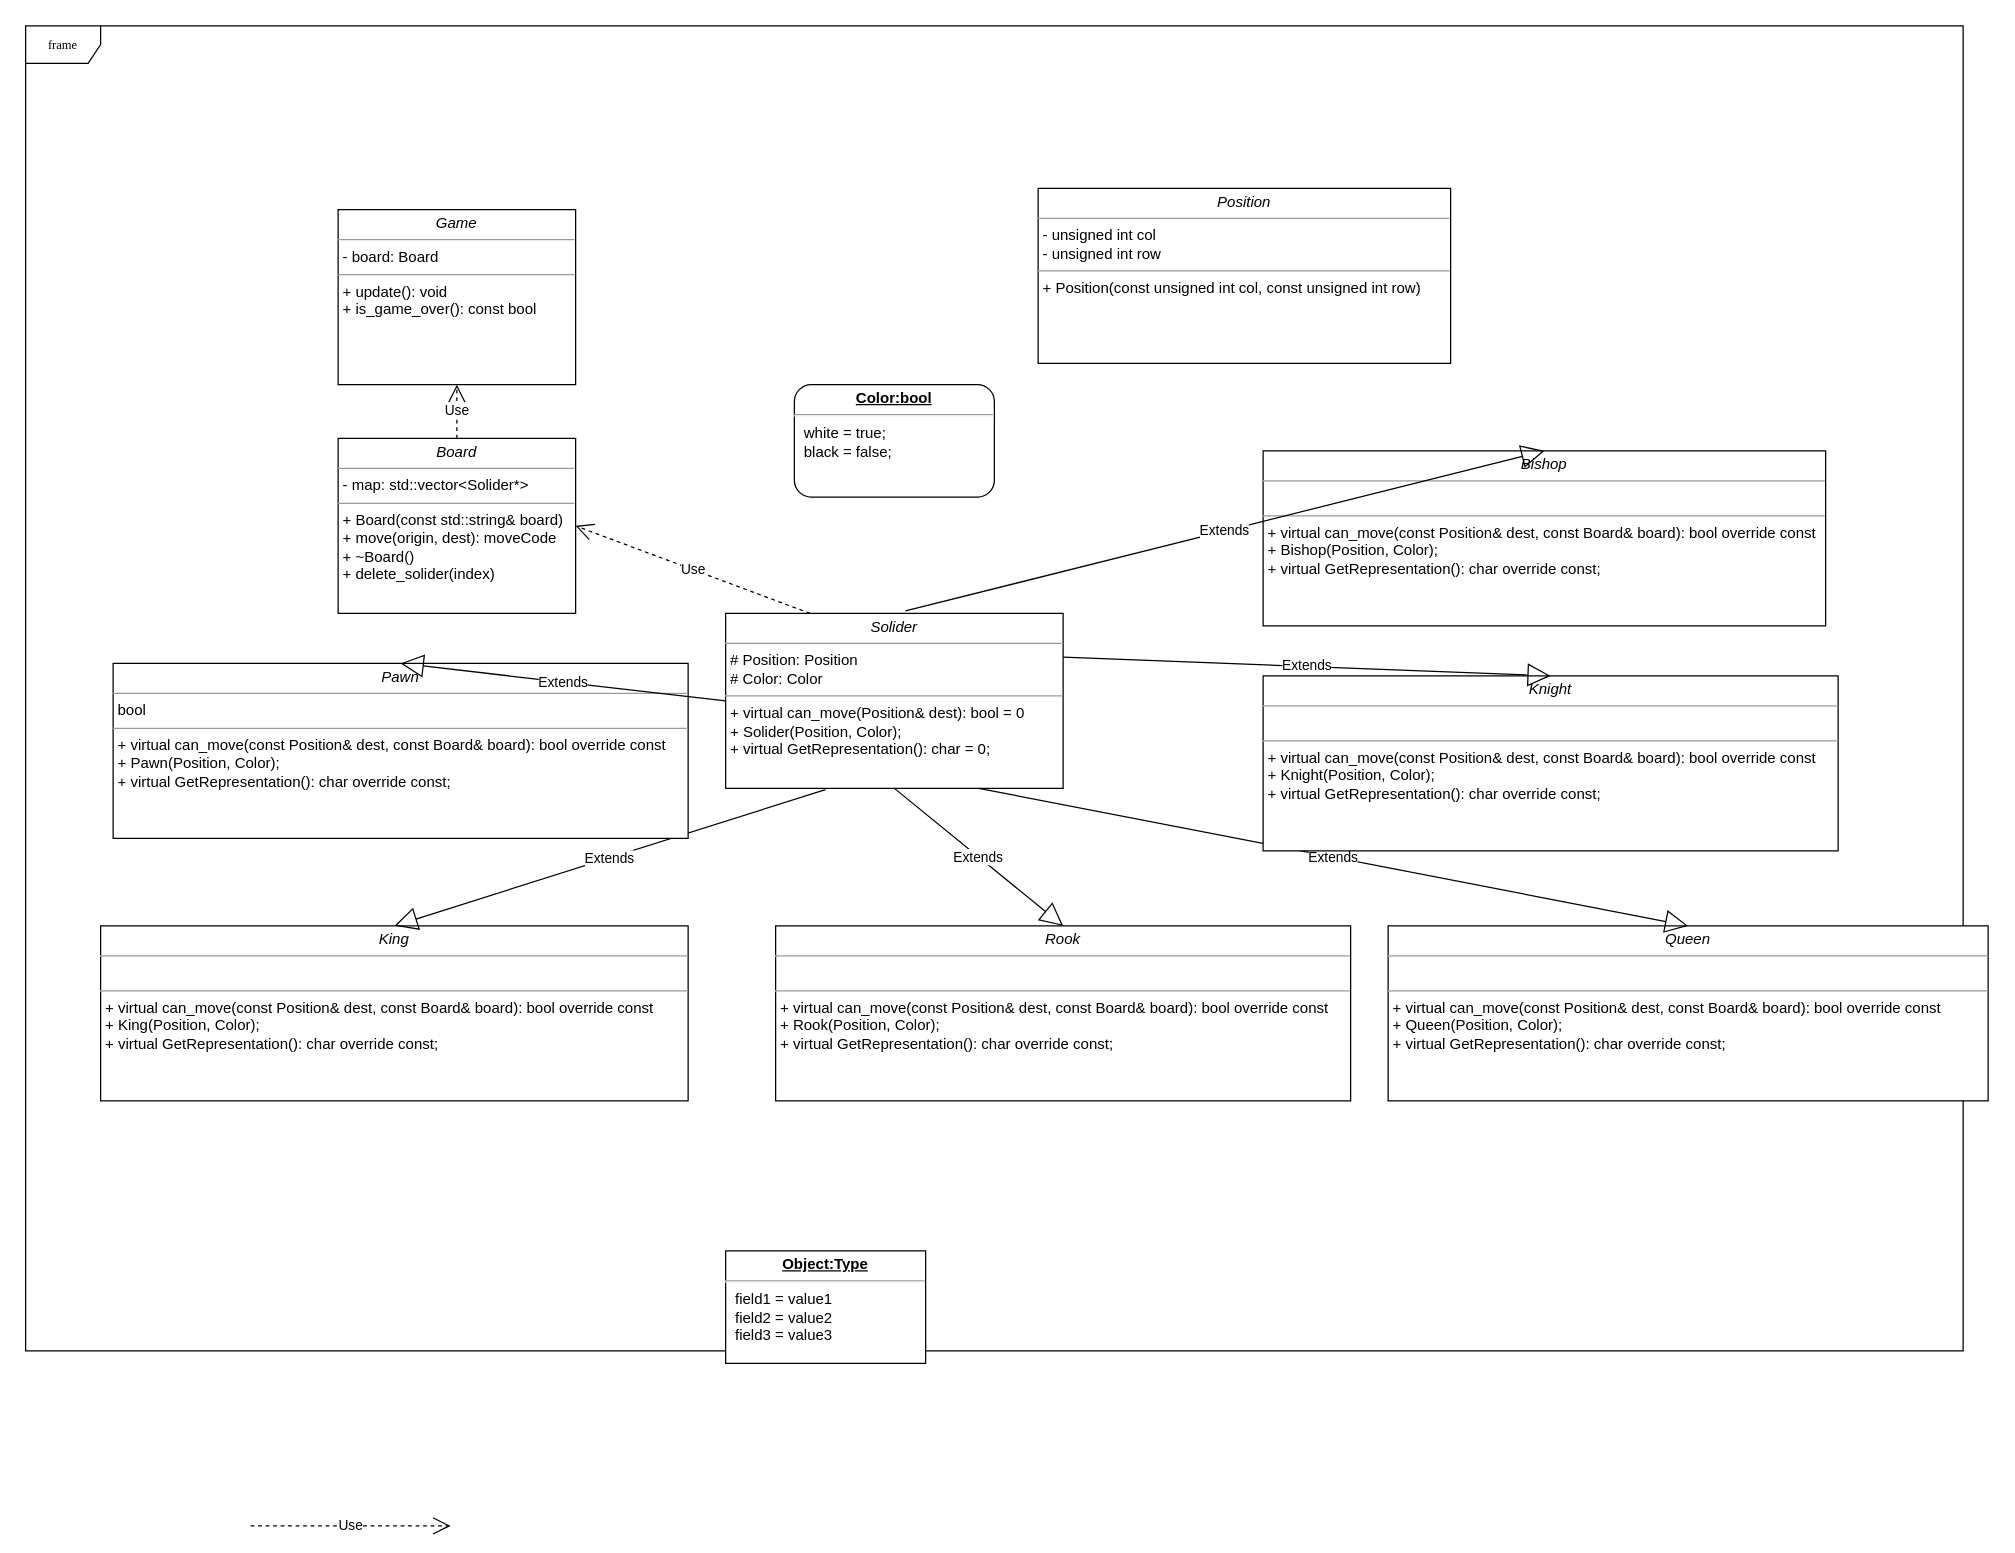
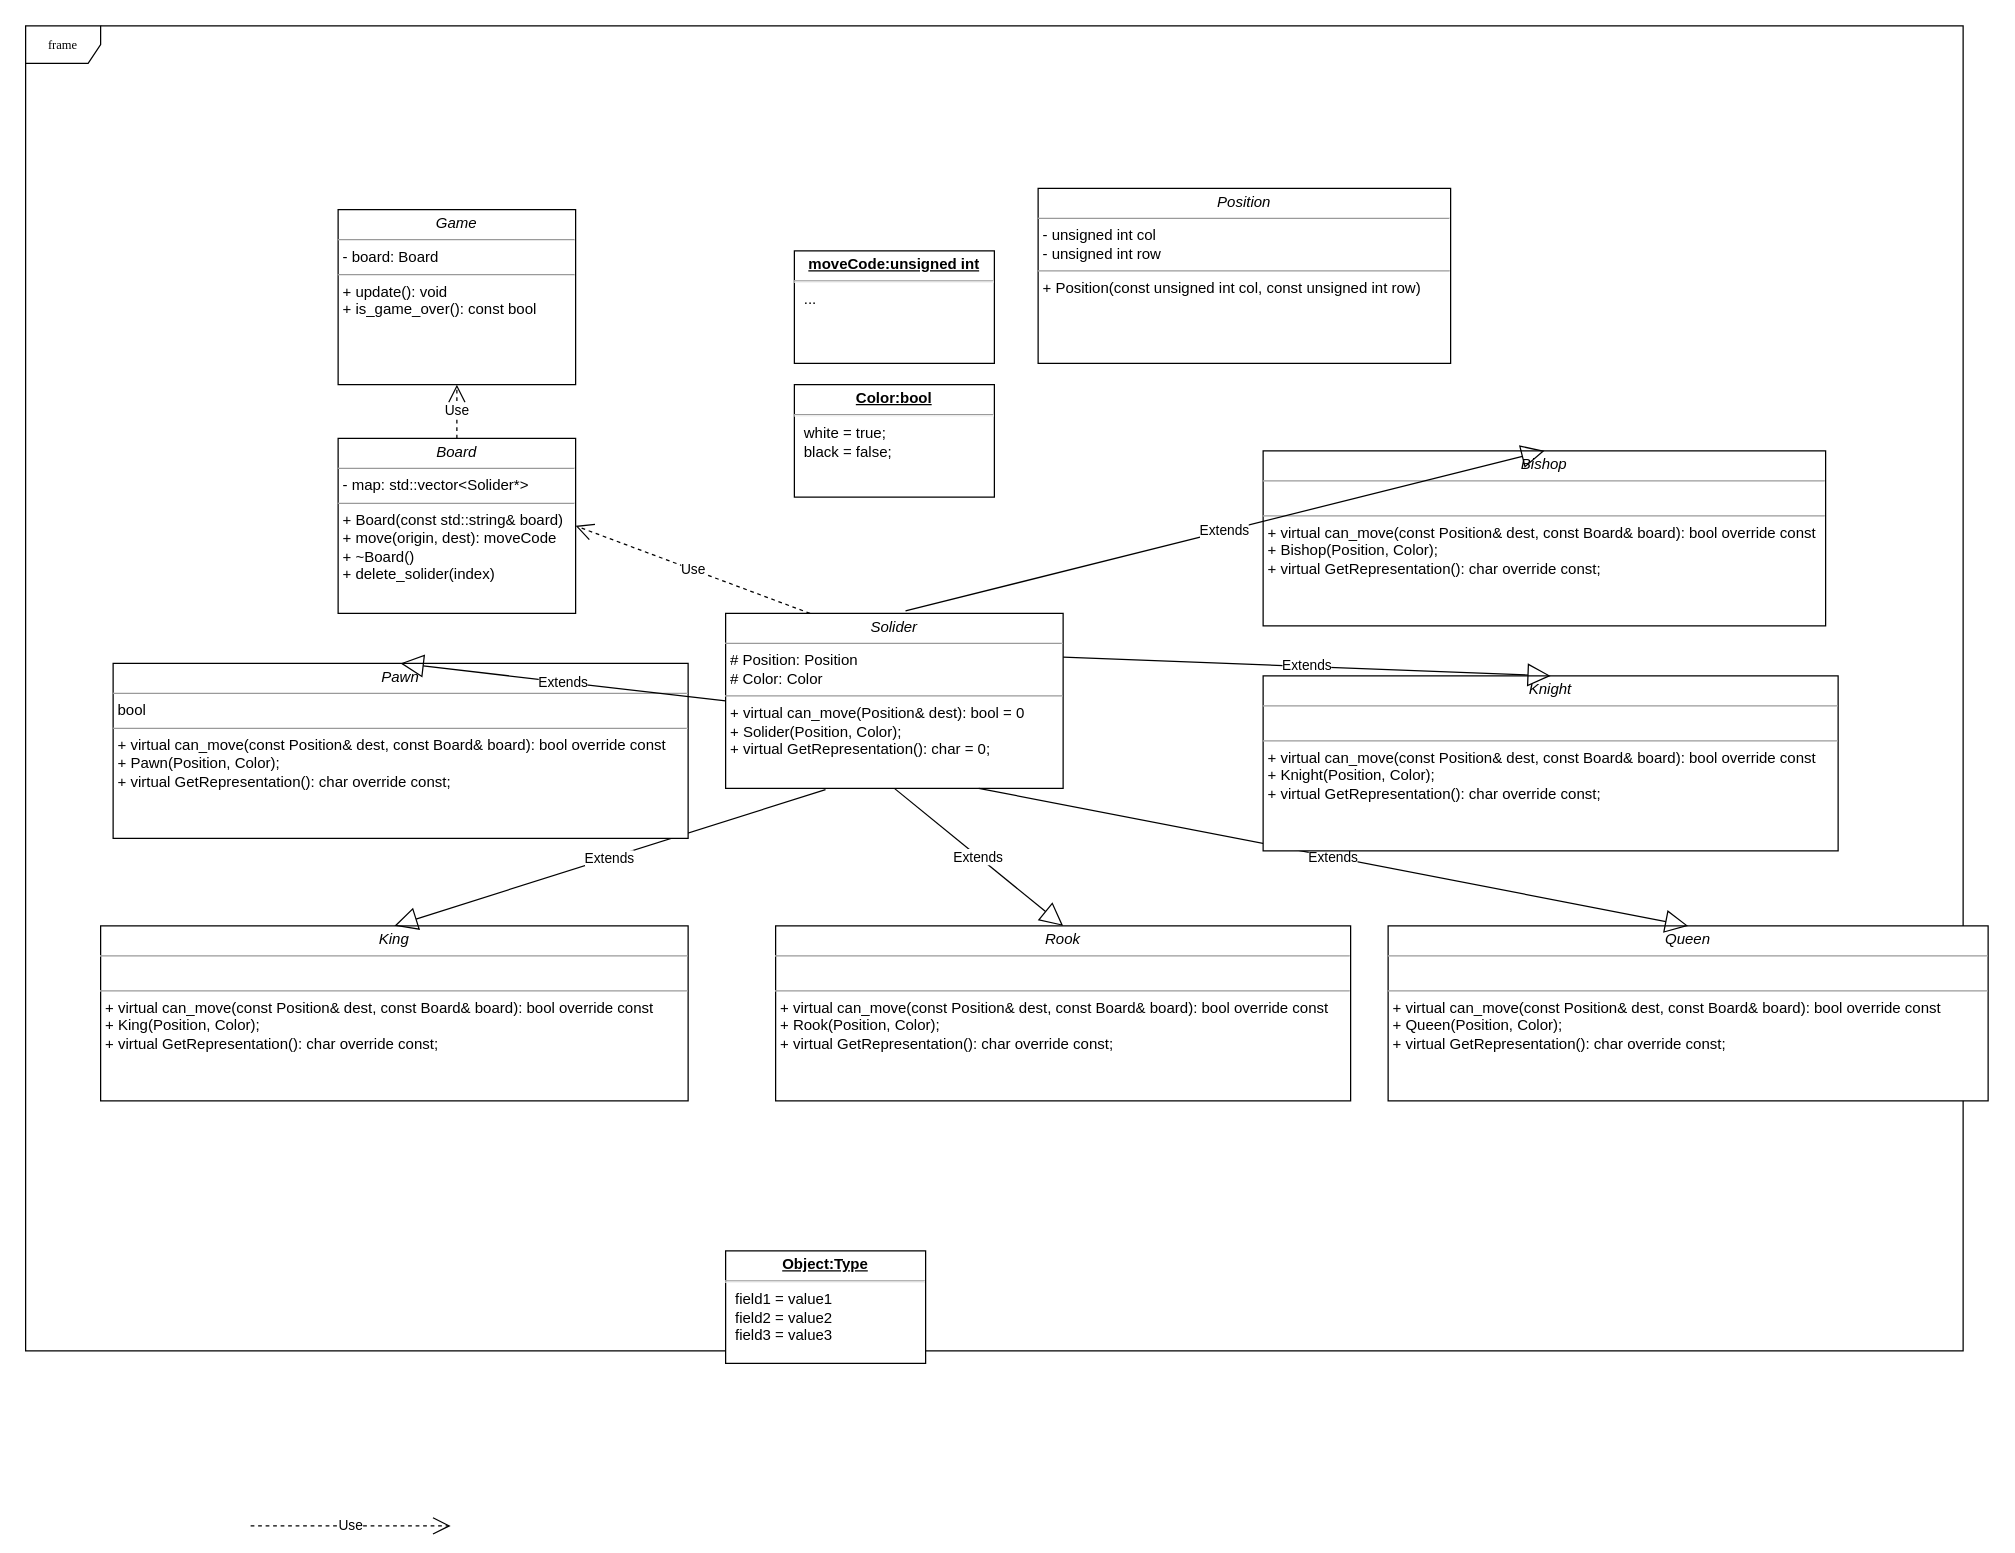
none -> (894, 307)
(894, 441) -> (894, 441)
